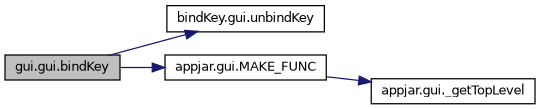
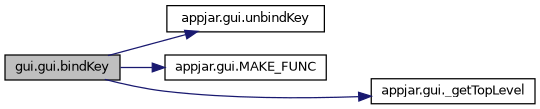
(246, 19) -> (246, 19)
(343, 79) -> (231, 96)
